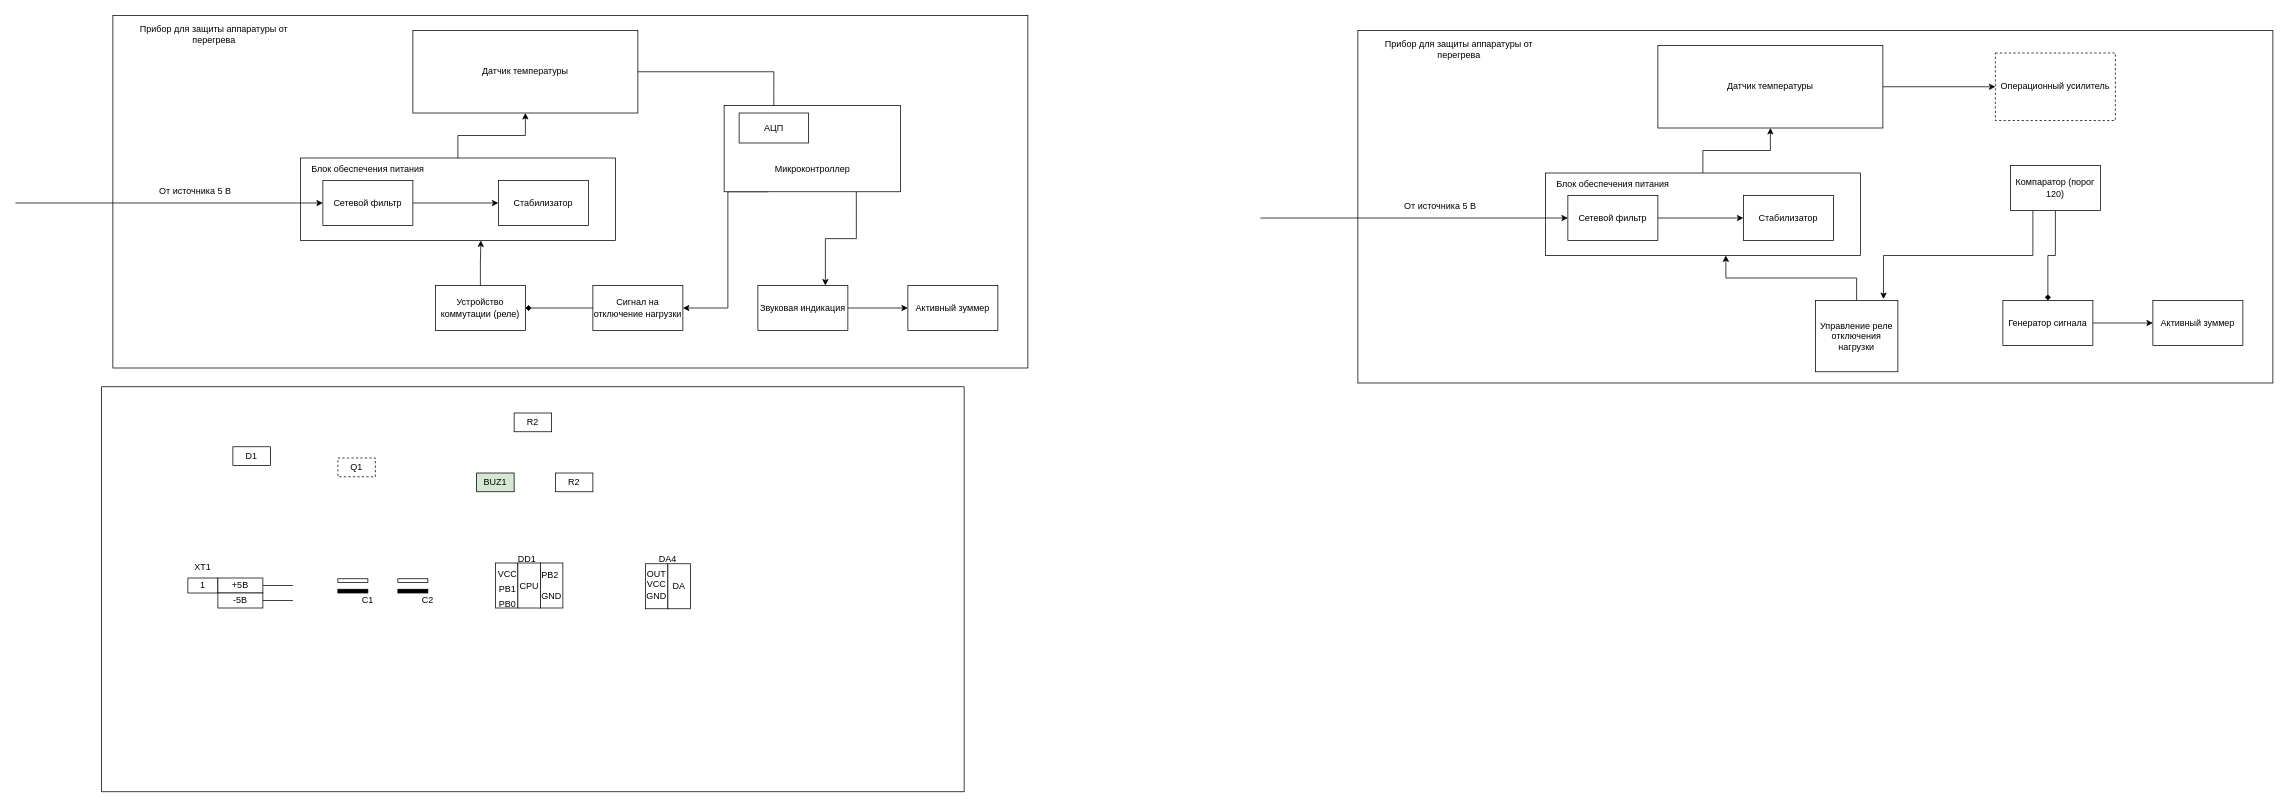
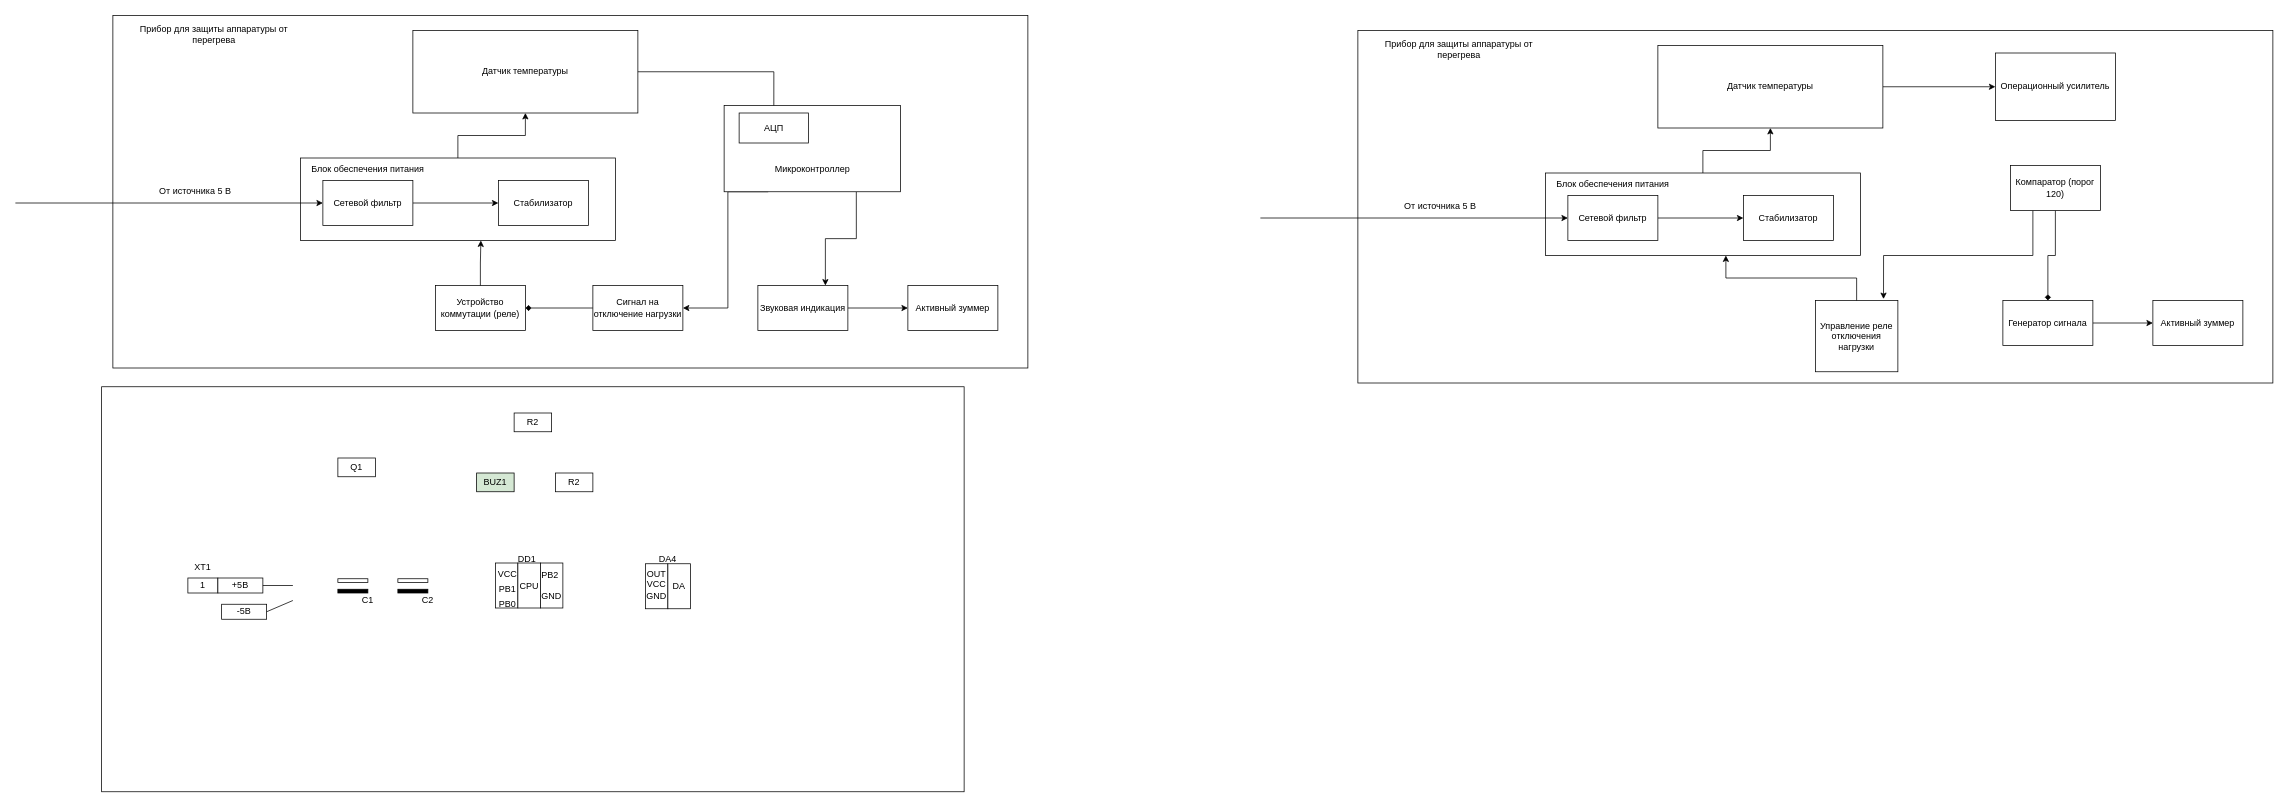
(2055, 87) -> (2055, 87)
(252, 456) -> none
(357, 467) -> (357, 467)
(240, 600) -> (244, 612)
